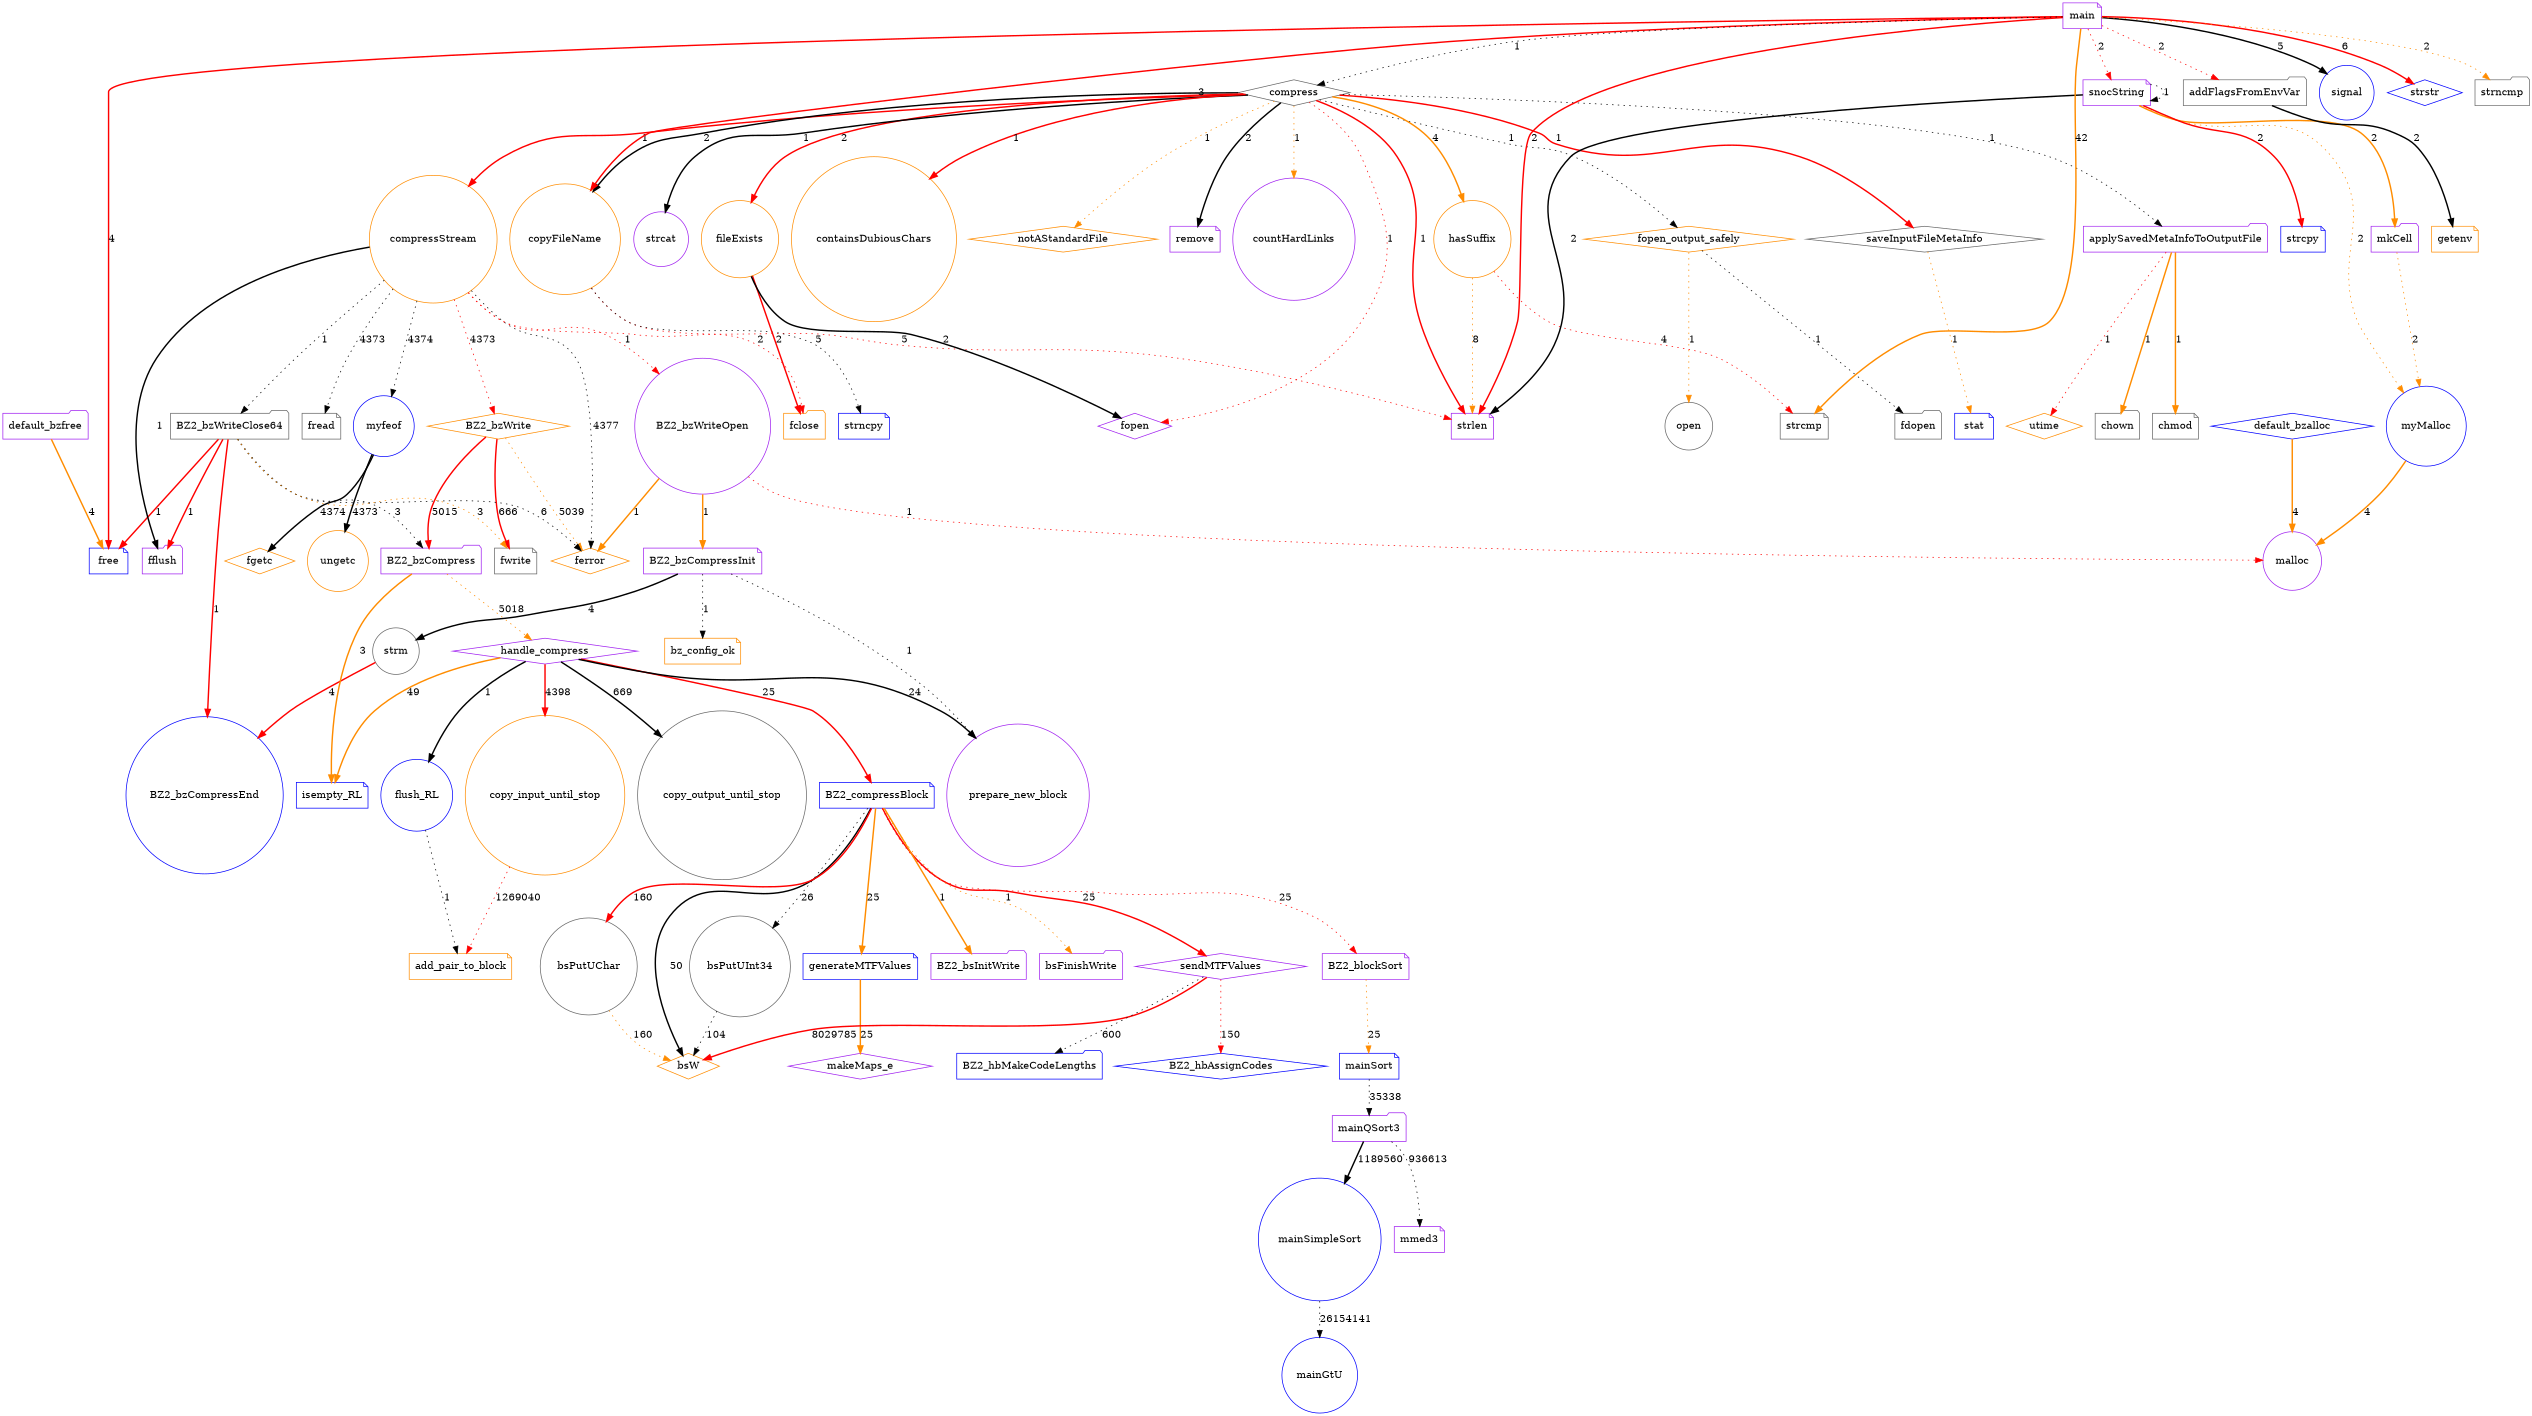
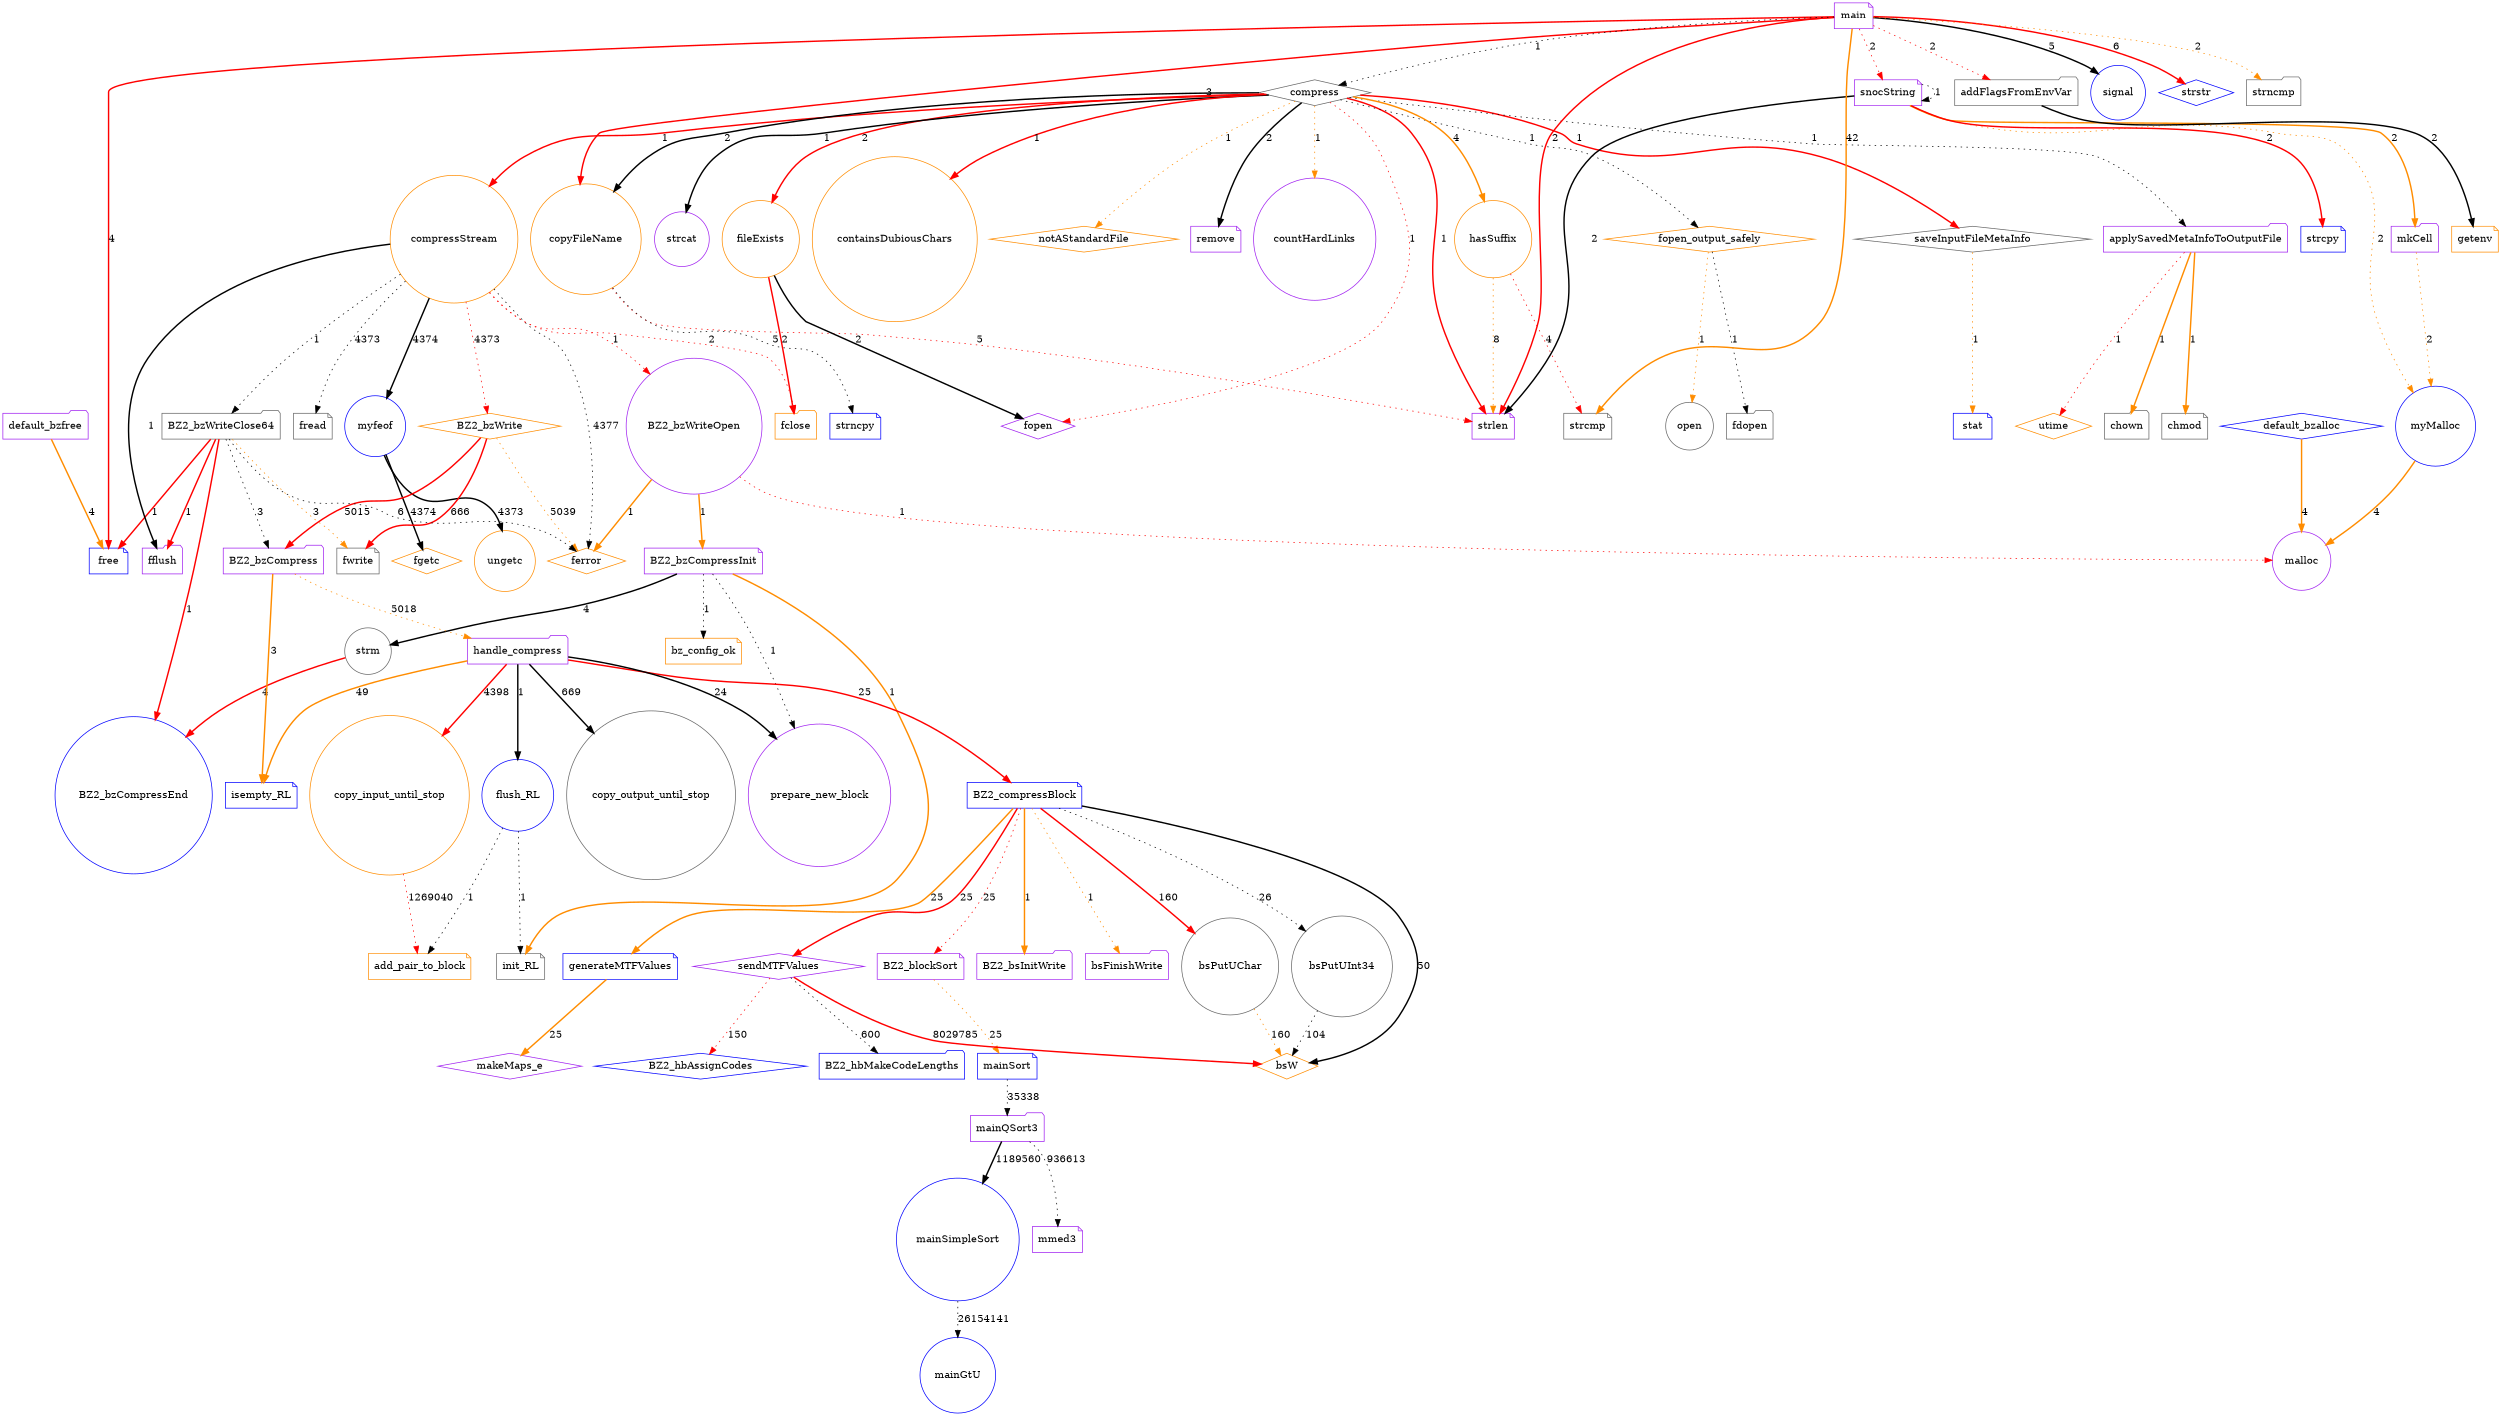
(405, 345) -> (409, 345)
(545, 651) -> (518, 651)
none -> (521, 966)
